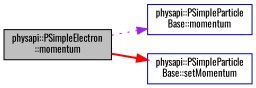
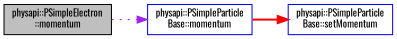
(124, 56) -> (265, 20)
